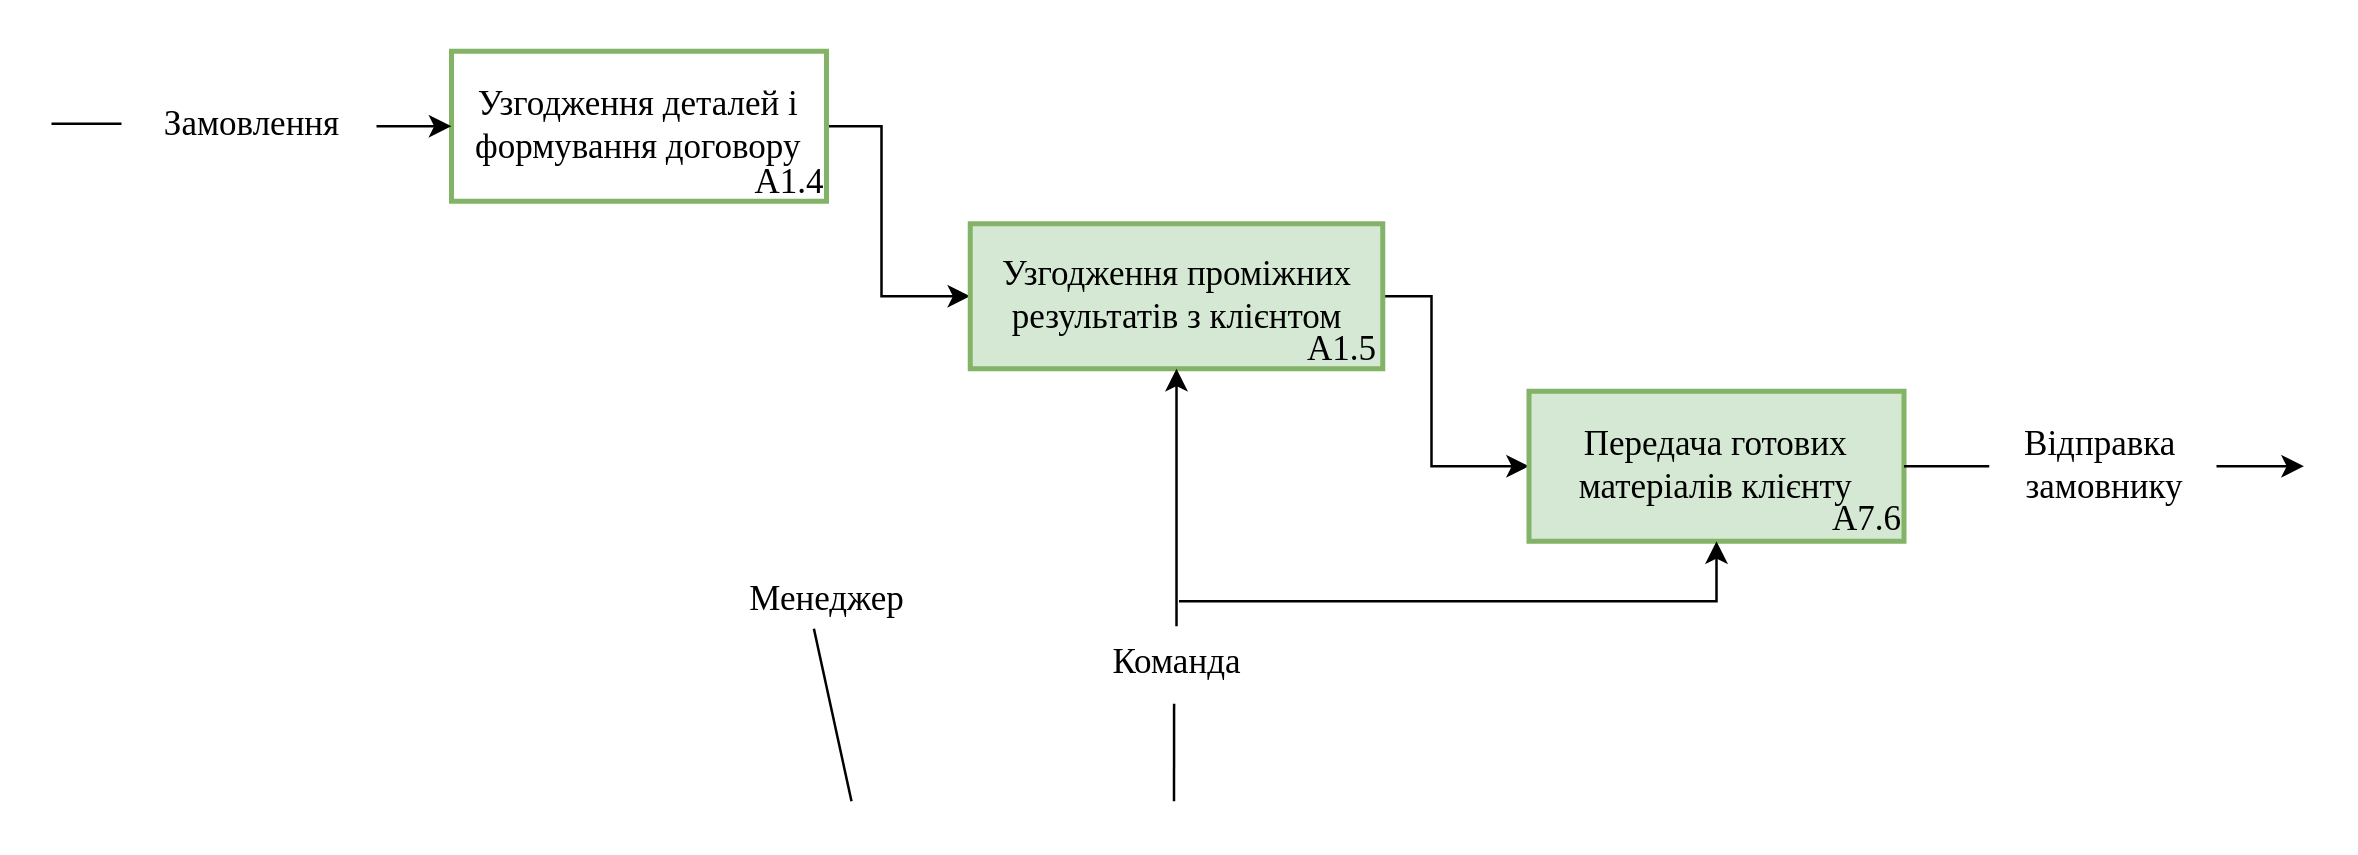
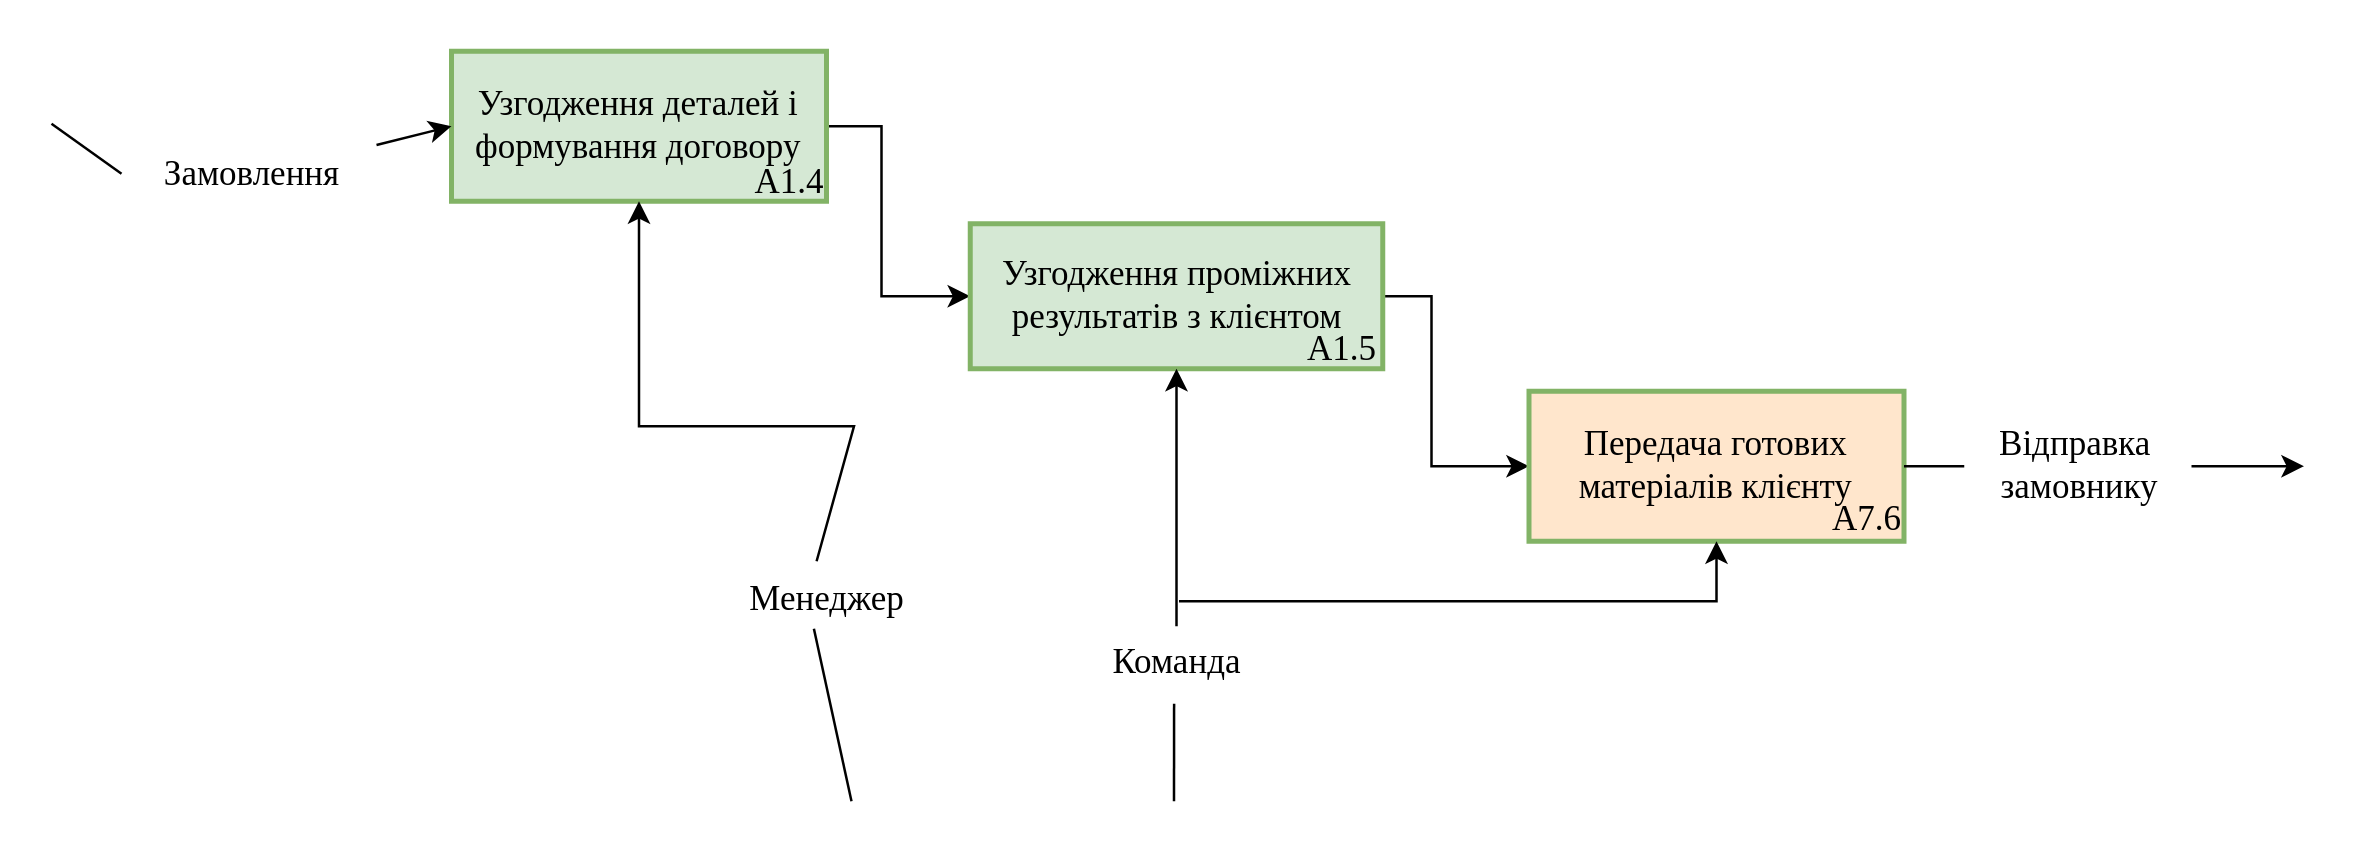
(251, 126) -> (251, 176)
(639, 126) -> (639, 126)
none -> (712, 426)
(1716, 466) -> (1716, 466)
(2104, 466) -> (2079, 466)
